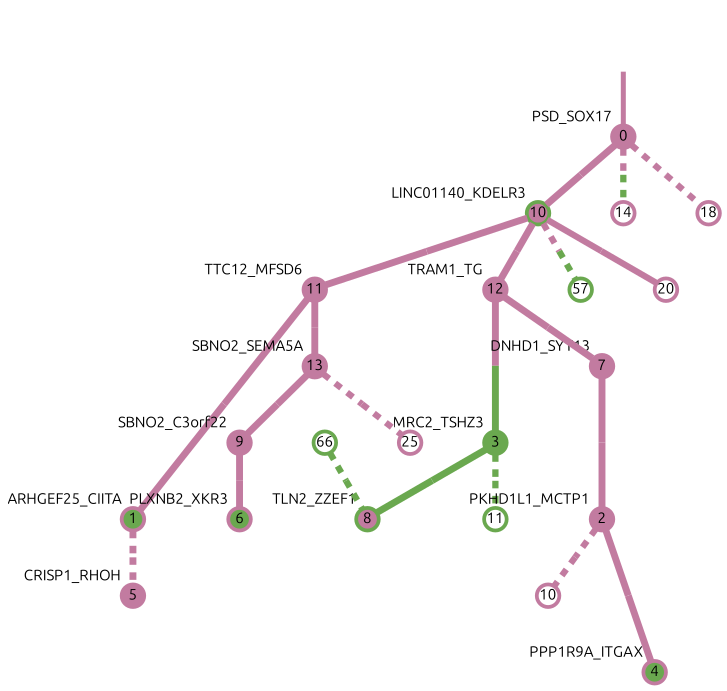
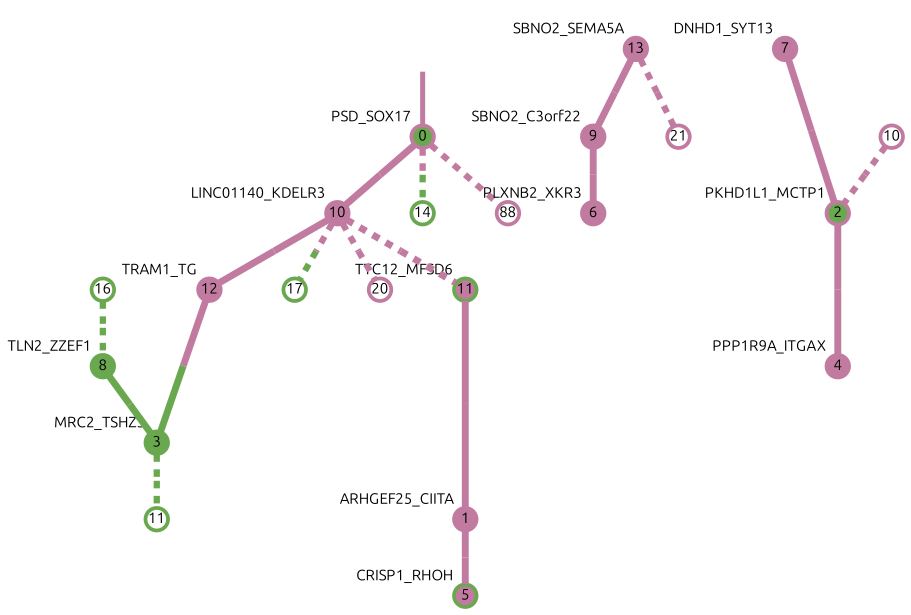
(623, 137) -> (423, 137)
(538, 213) -> (337, 213)
(623, 213) -> (423, 213)
(709, 213) -> (508, 213)
(427, 251) -> (401, 251)
(602, 251) -> (359, 251)
(315, 290) -> (465, 290)
(581, 290) -> (295, 290)
(315, 328) -> none
(548, 328) -> none
(325, 443) -> (103, 290)
(410, 443) -> (679, 137)
(432, 481) -> (130, 404)
(133, 519) -> (465, 519)
(240, 519) -> (593, 213)
(367, 519) -> (103, 366)
(602, 519) -> (838, 213)
(133, 557) -> (465, 557)
(575, 557) -> (865, 175)
(133, 596) -> (465, 596)
(655, 672) -> (838, 366)
